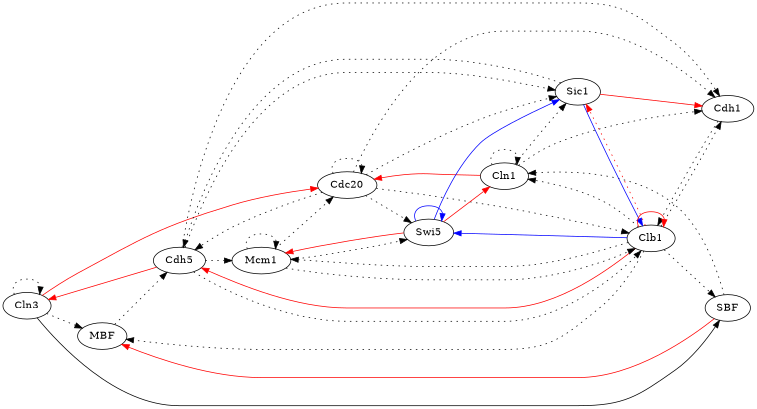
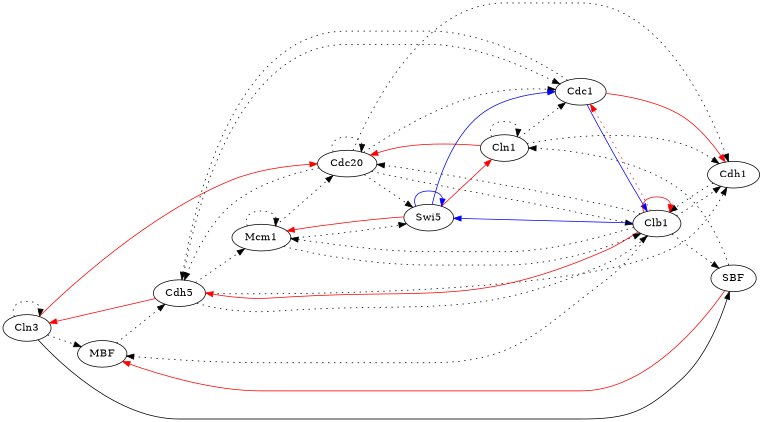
(578, 92) -> (581, 92)
(591, 196) -> (513, 187)
